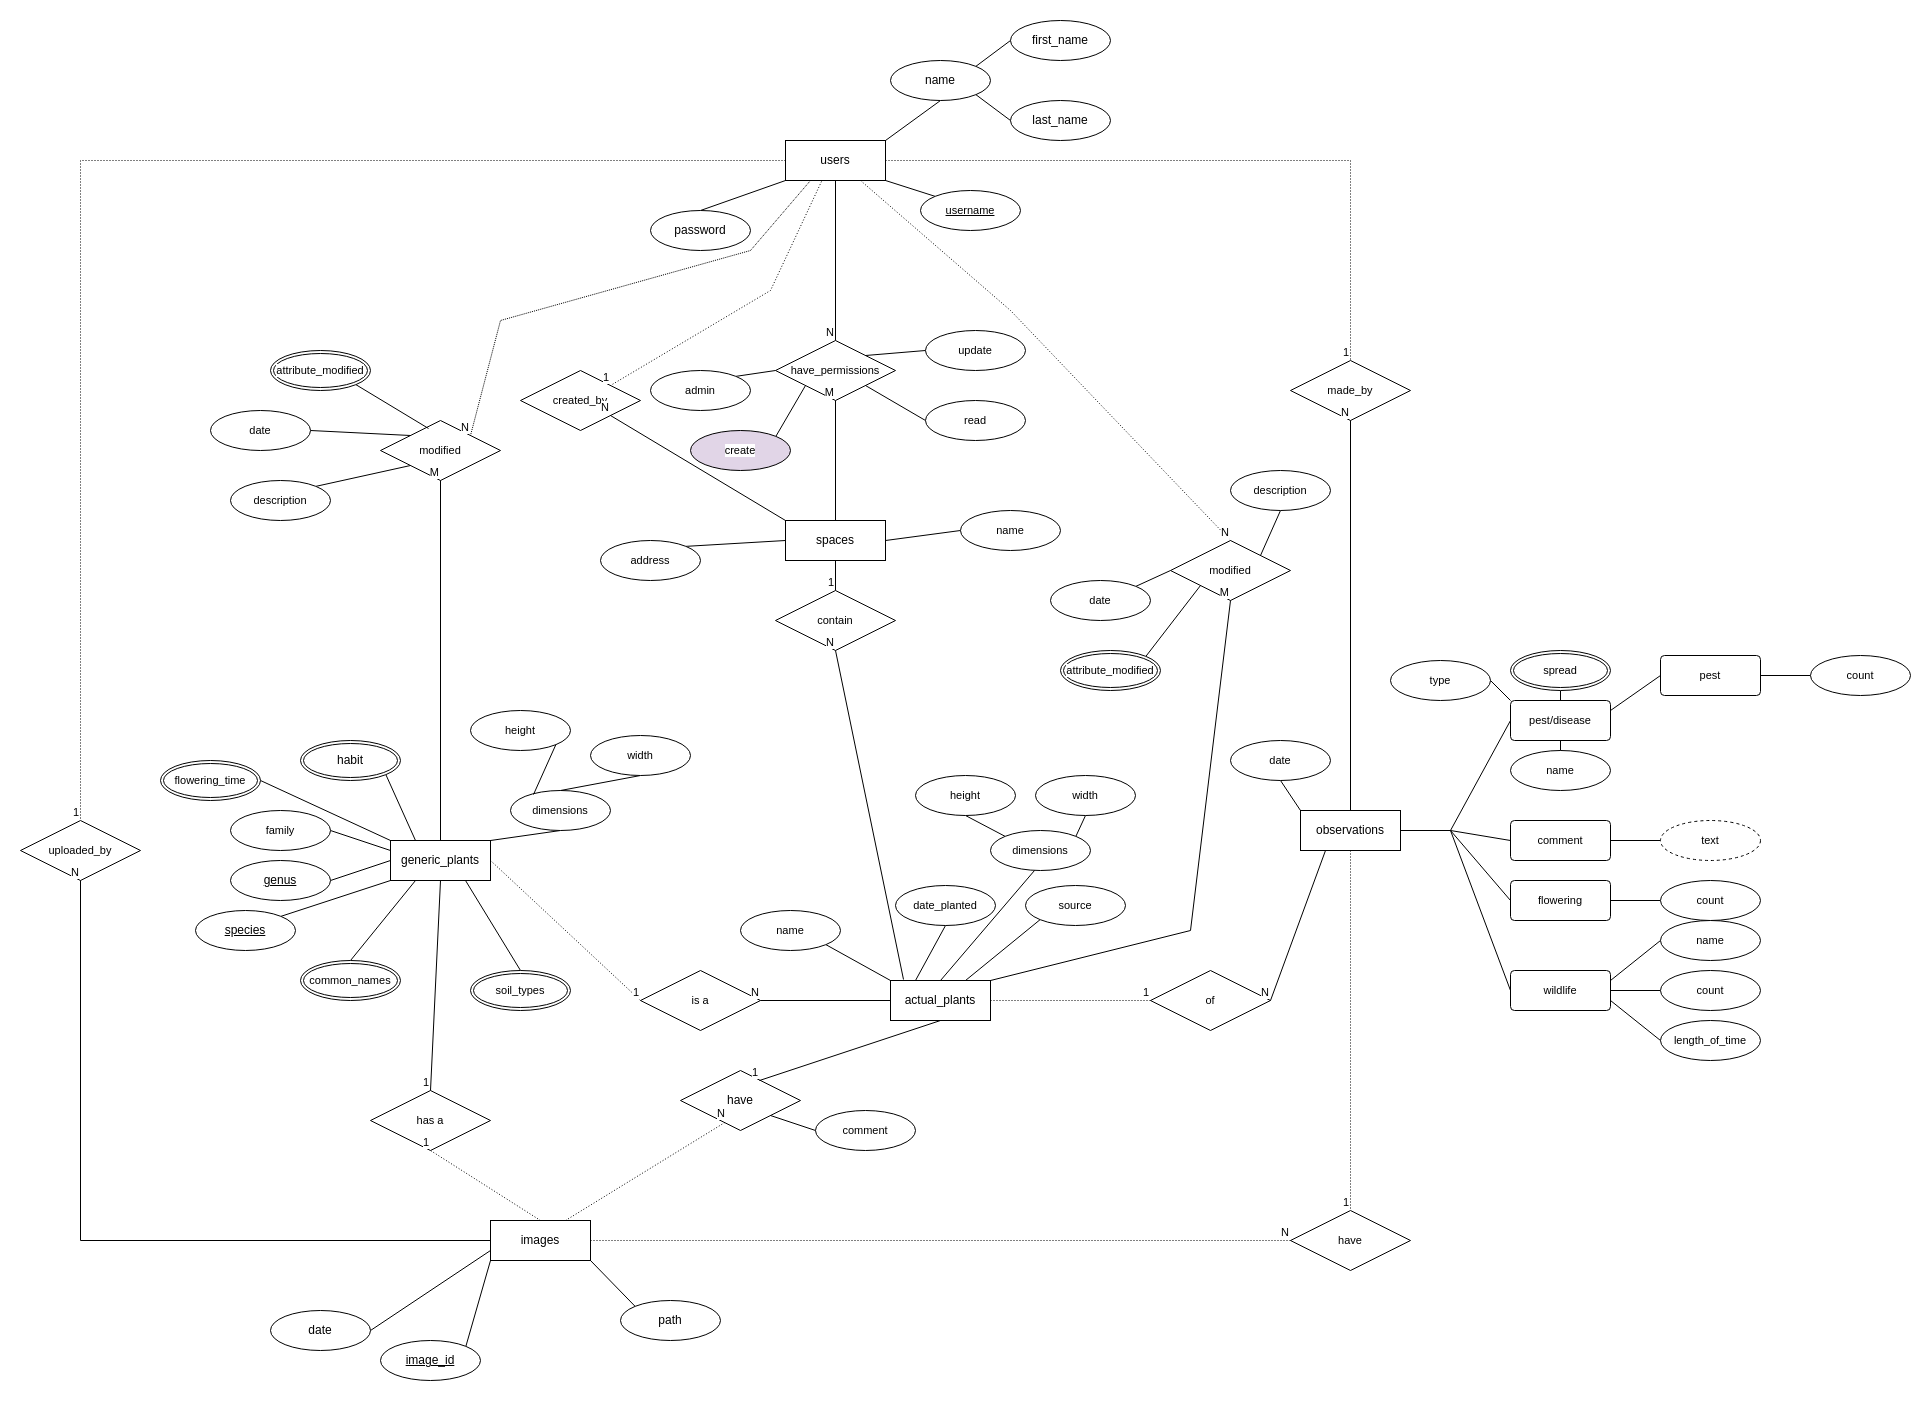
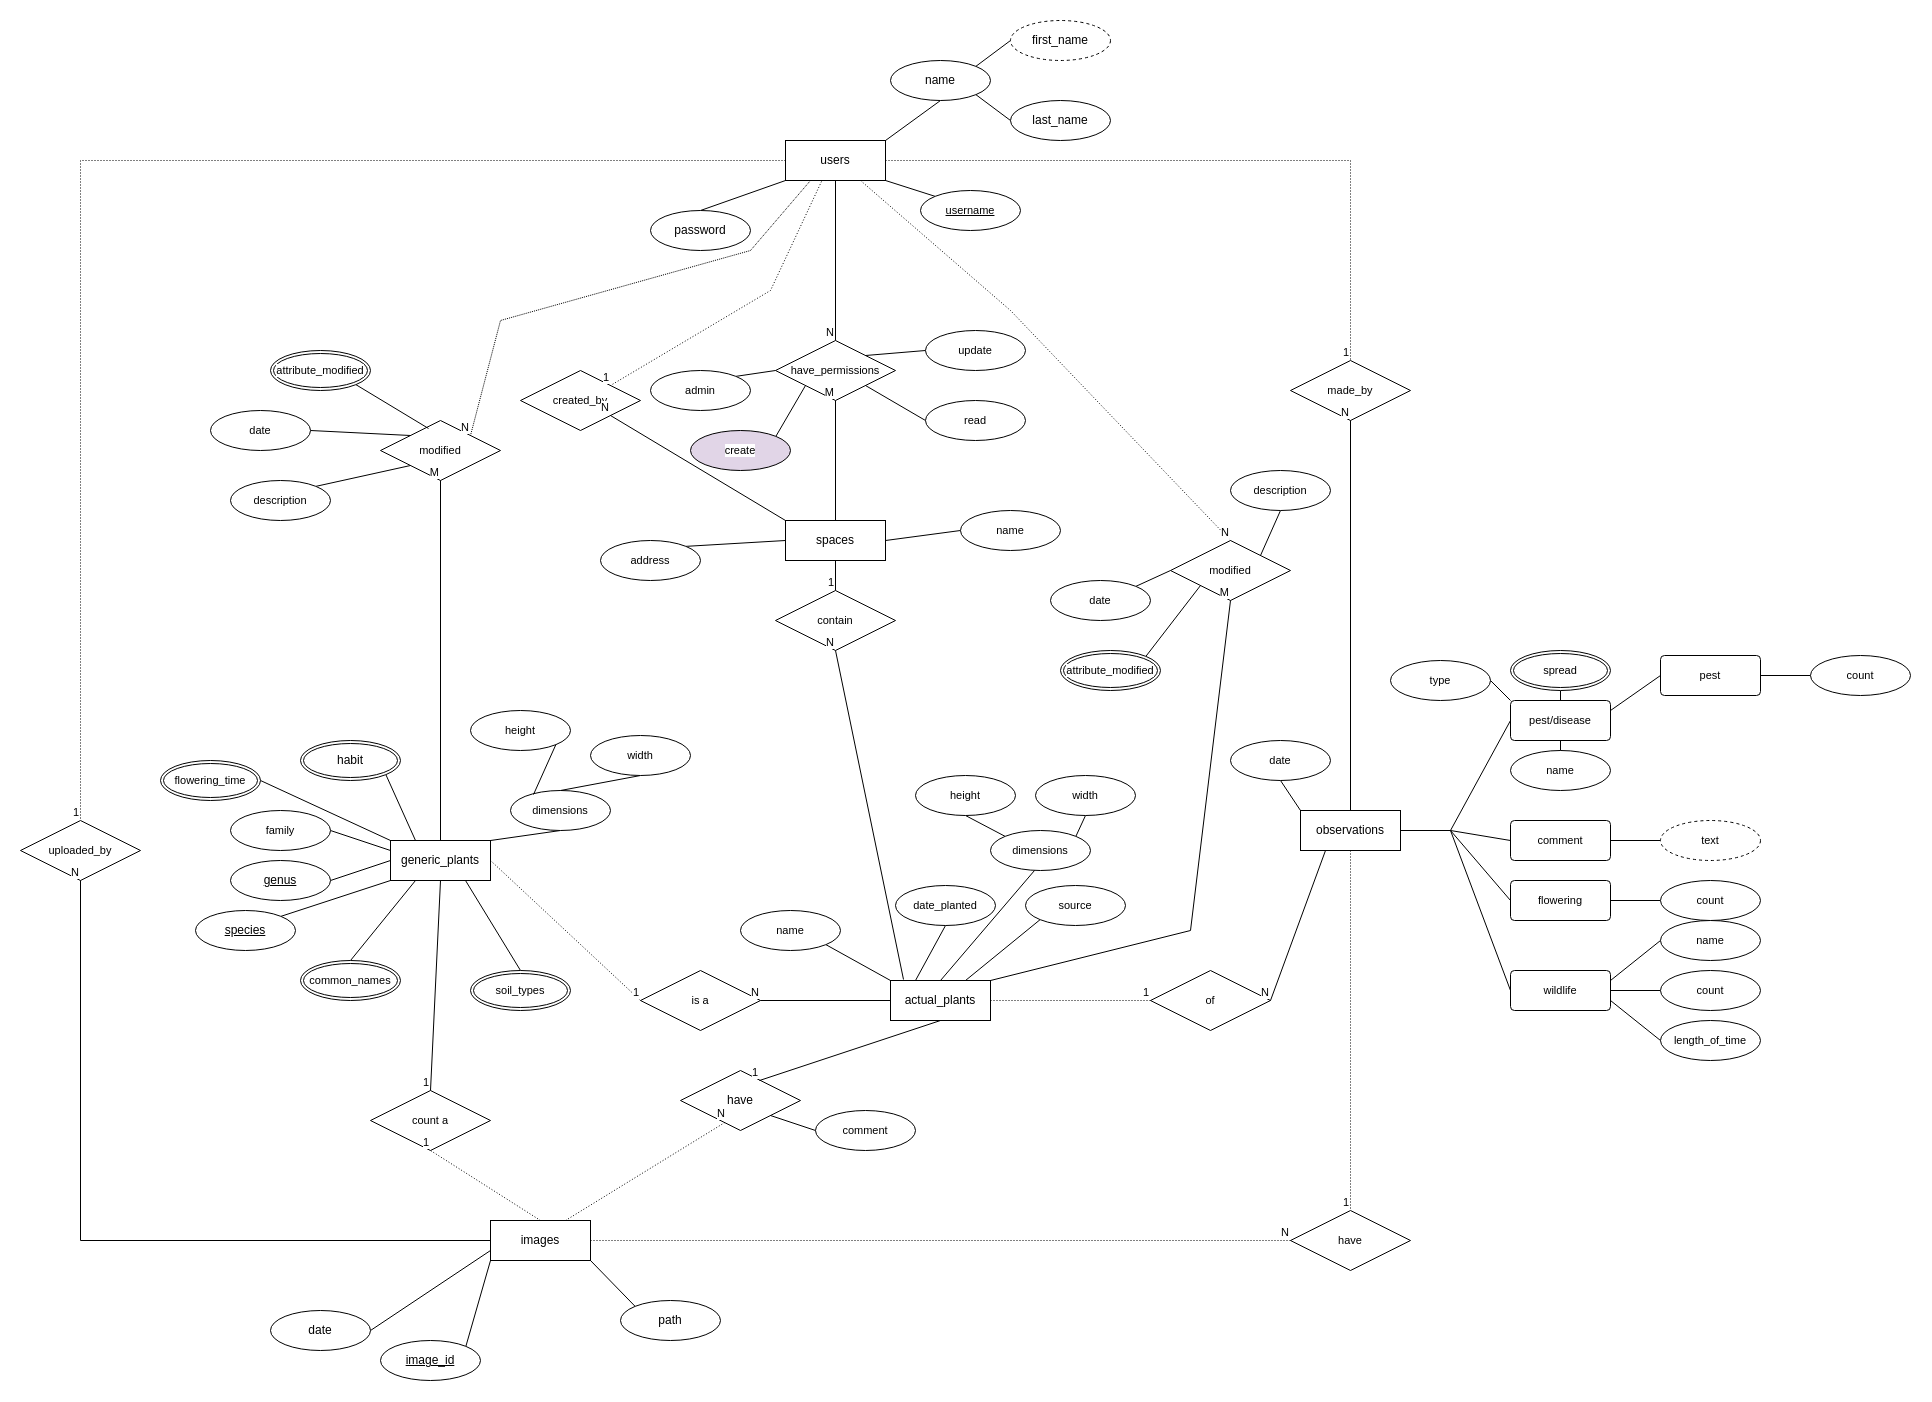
(1061, 41) -> (1061, 41)
(431, 1121) -> (431, 1121)
